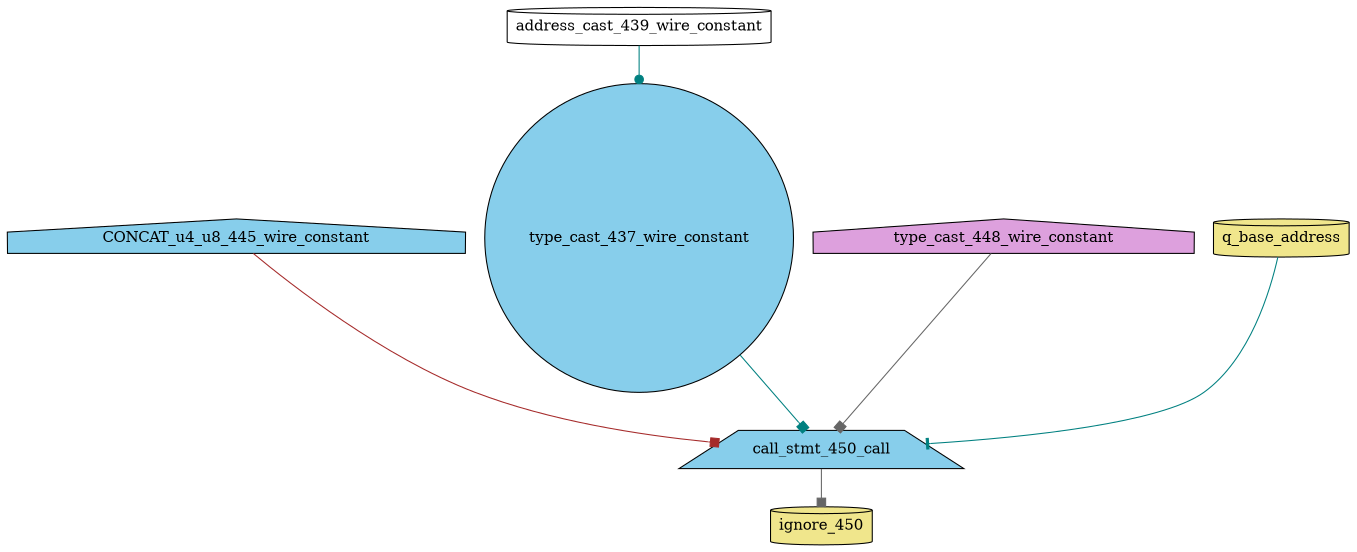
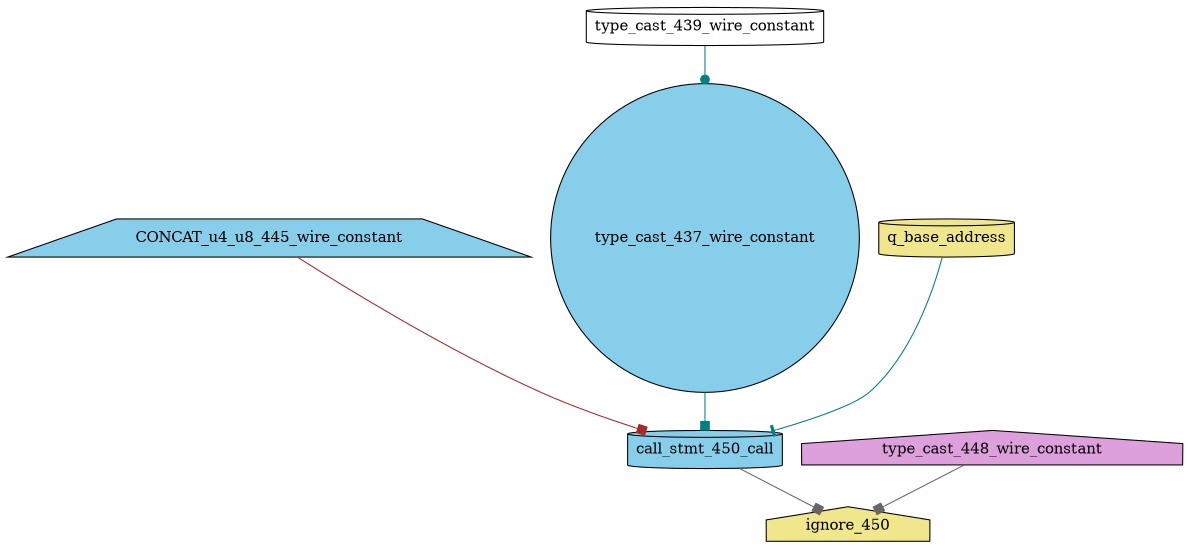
(639, 26) -> (705, 26)
(236, 238) -> (269, 238)
(918, 338) -> (924, 485)
(821, 450) -> (705, 450)
(821, 526) -> (848, 526)
